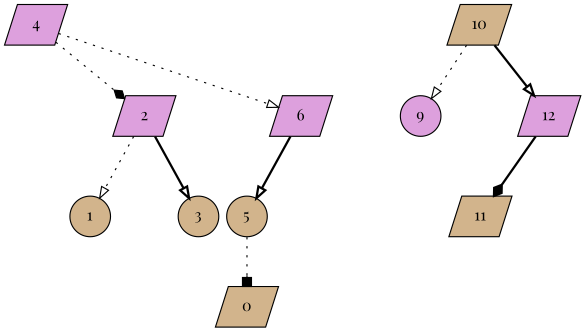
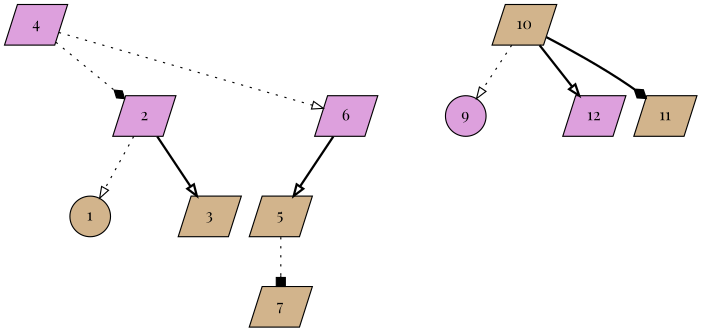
(519, 161) -> (591, 62)
(198, 216) -> (210, 216)
(247, 216) -> (281, 216)
(247, 307) -> (281, 307)
